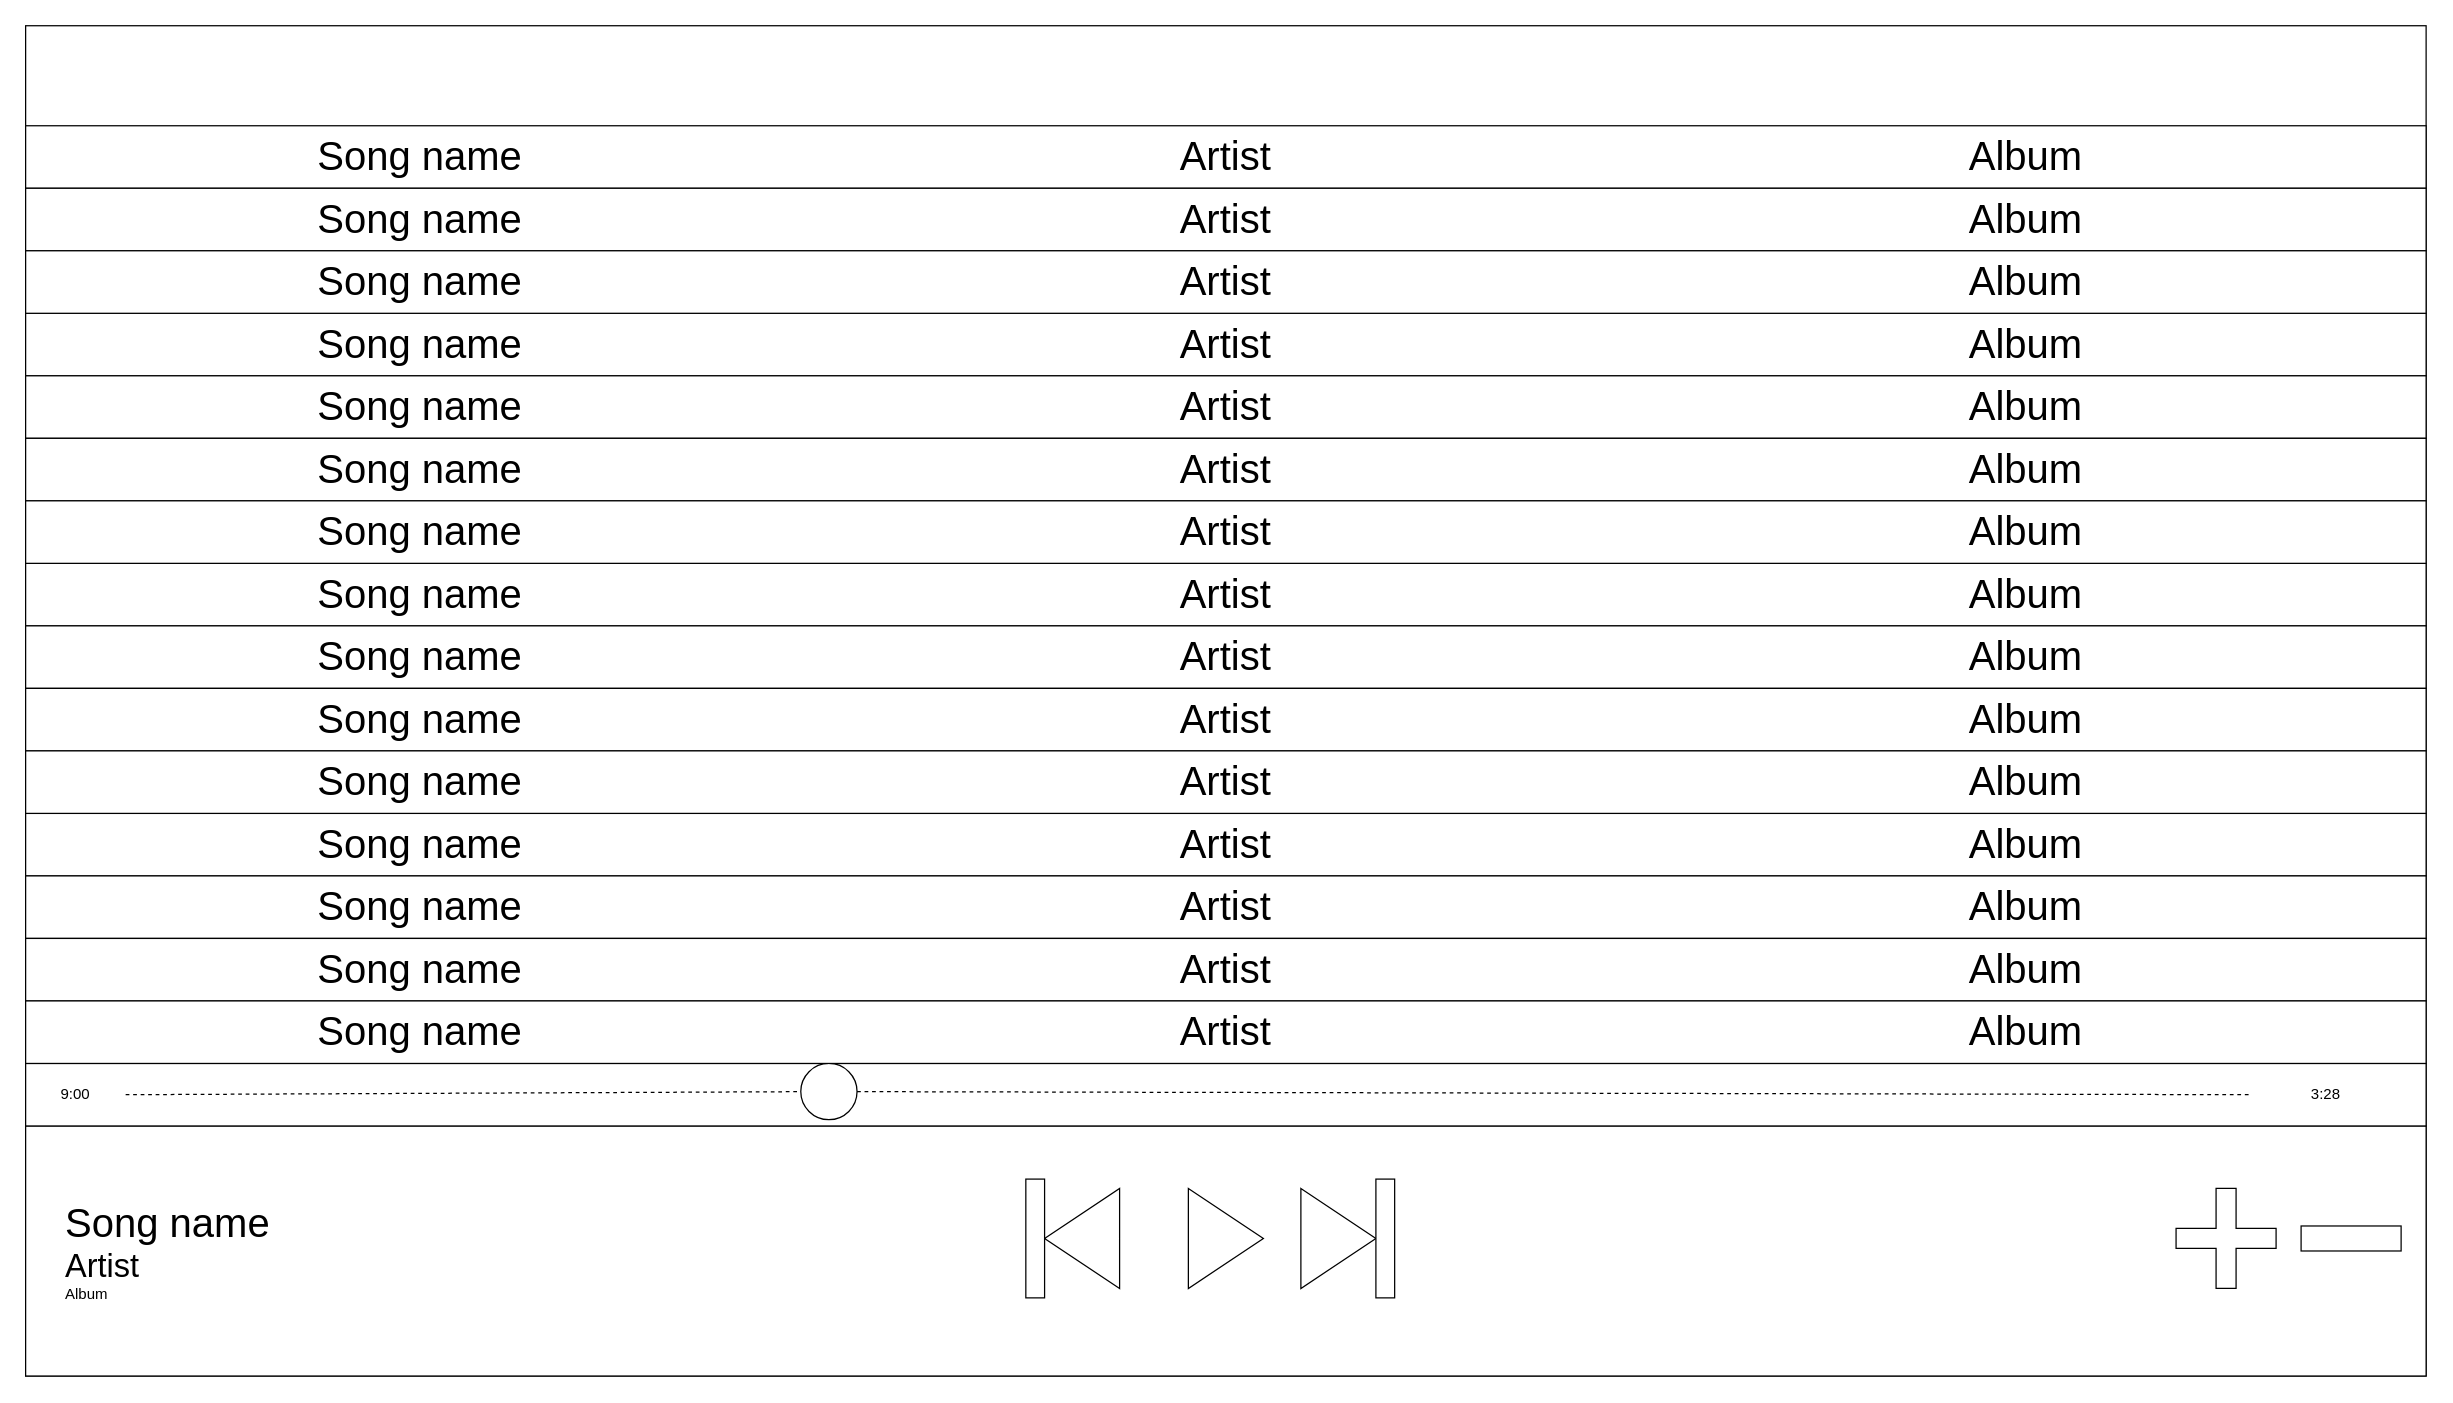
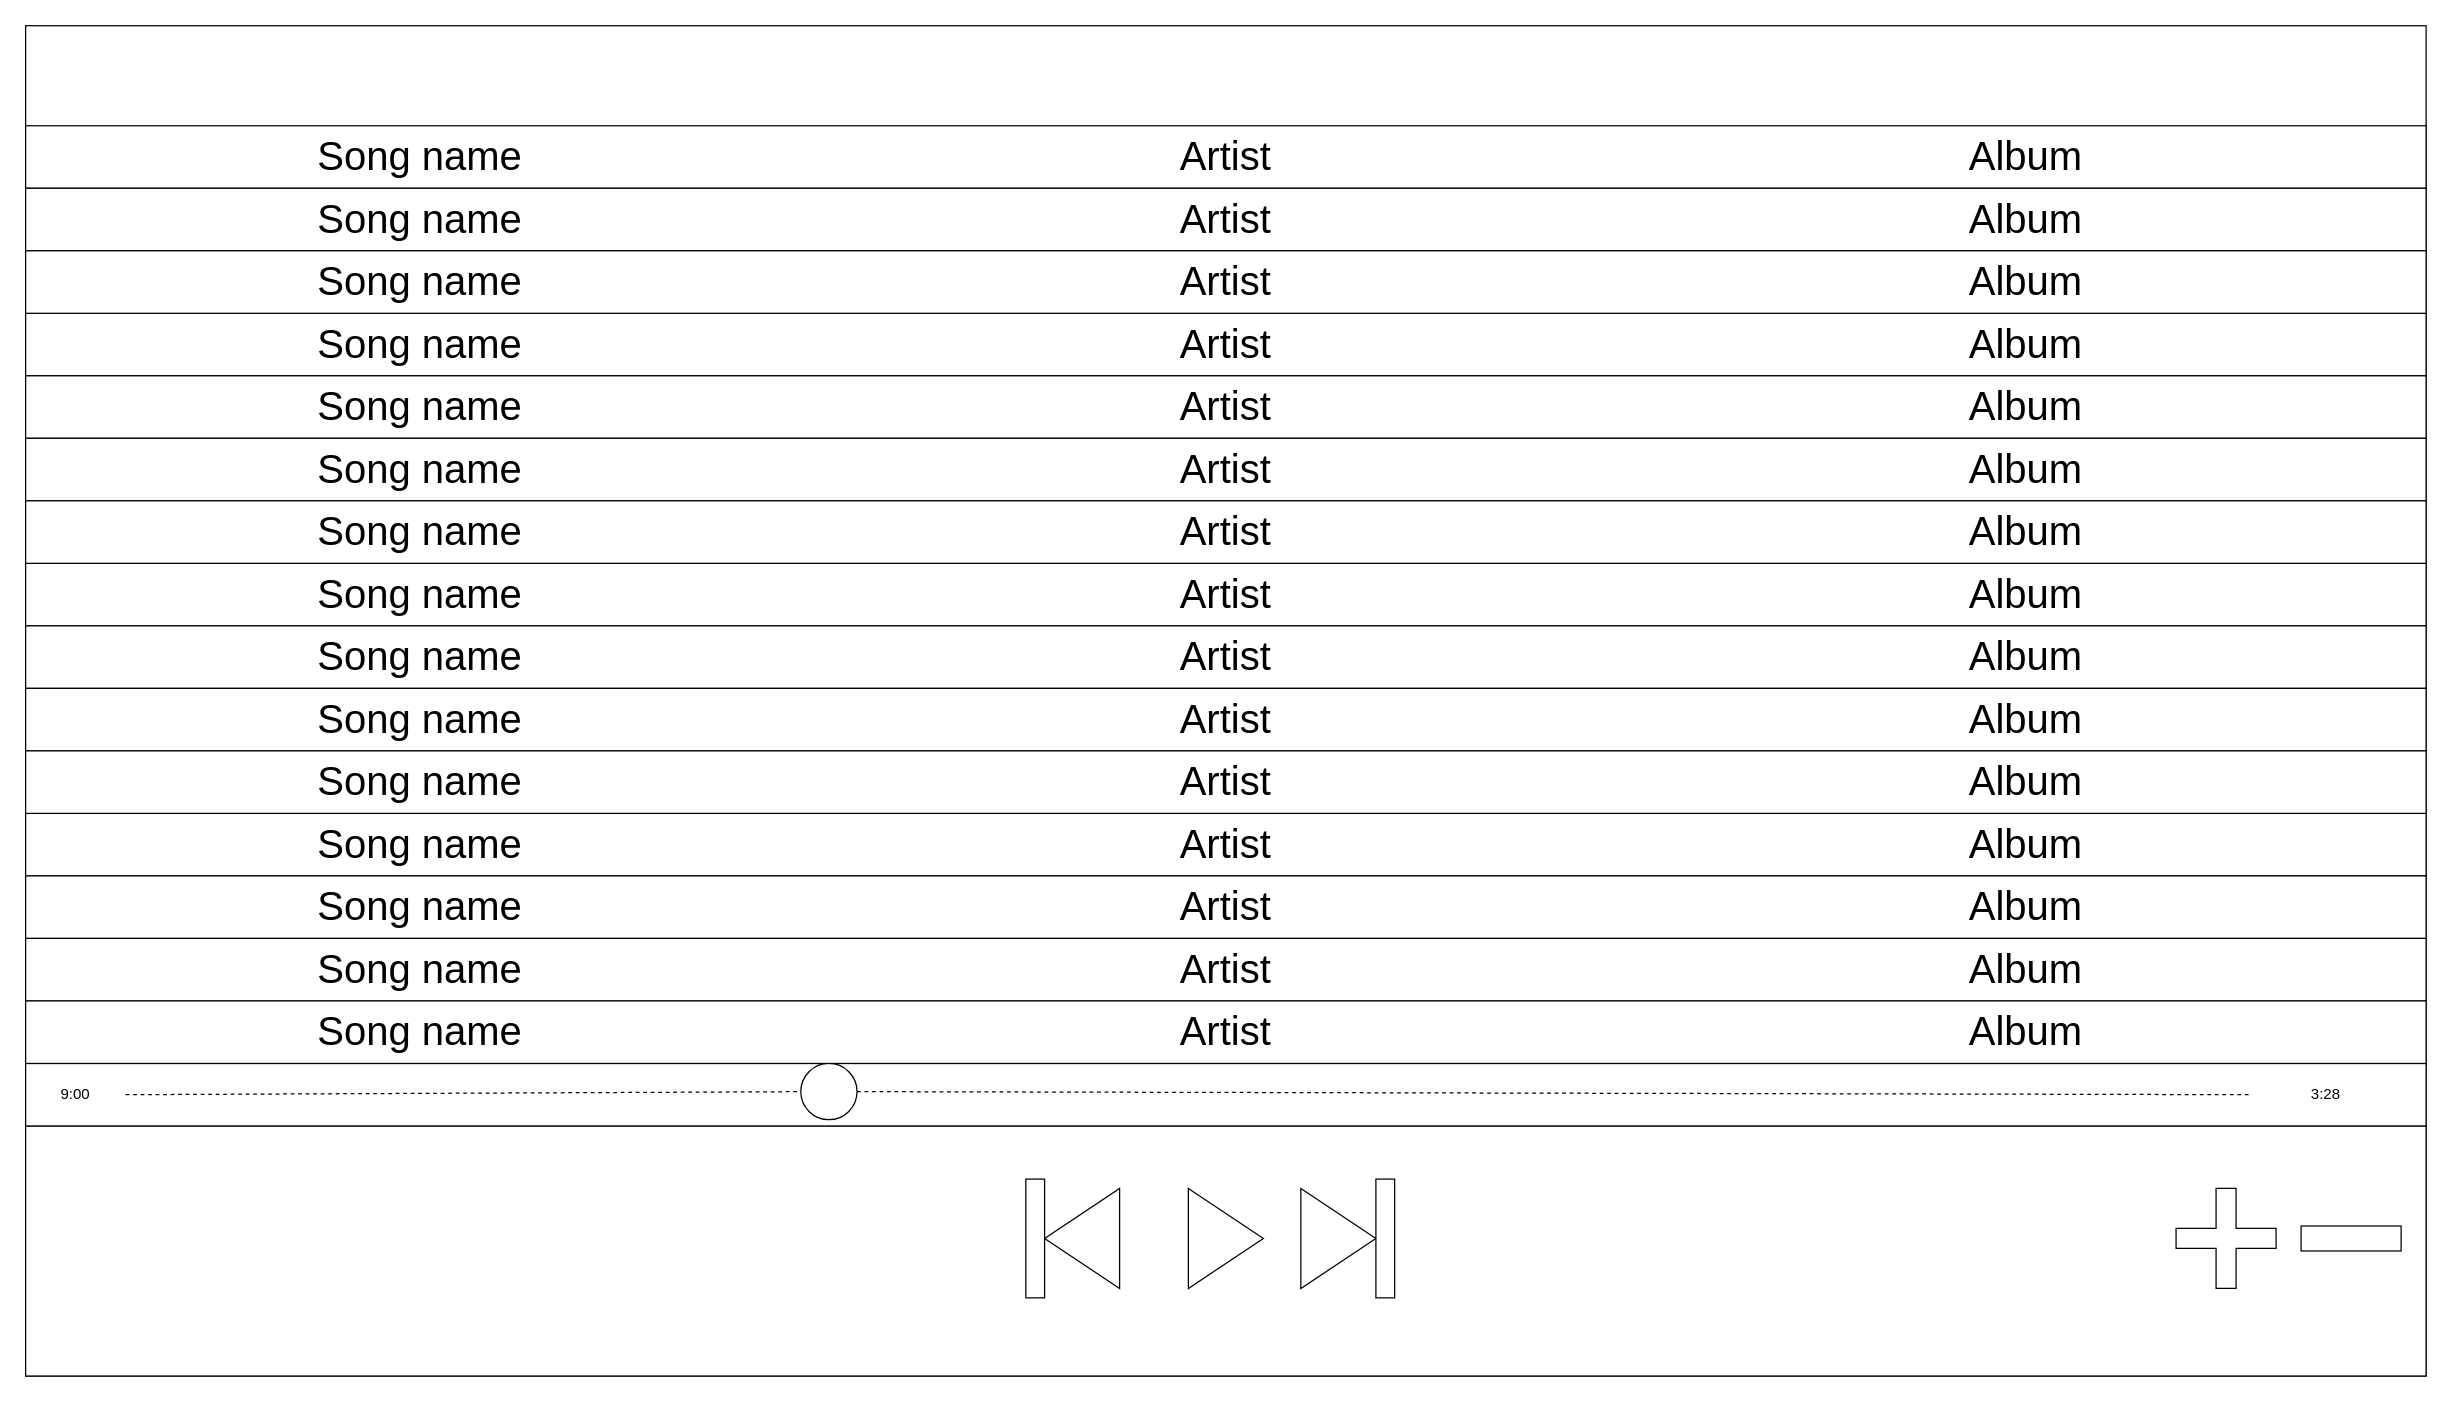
(238, 1251) -> none
